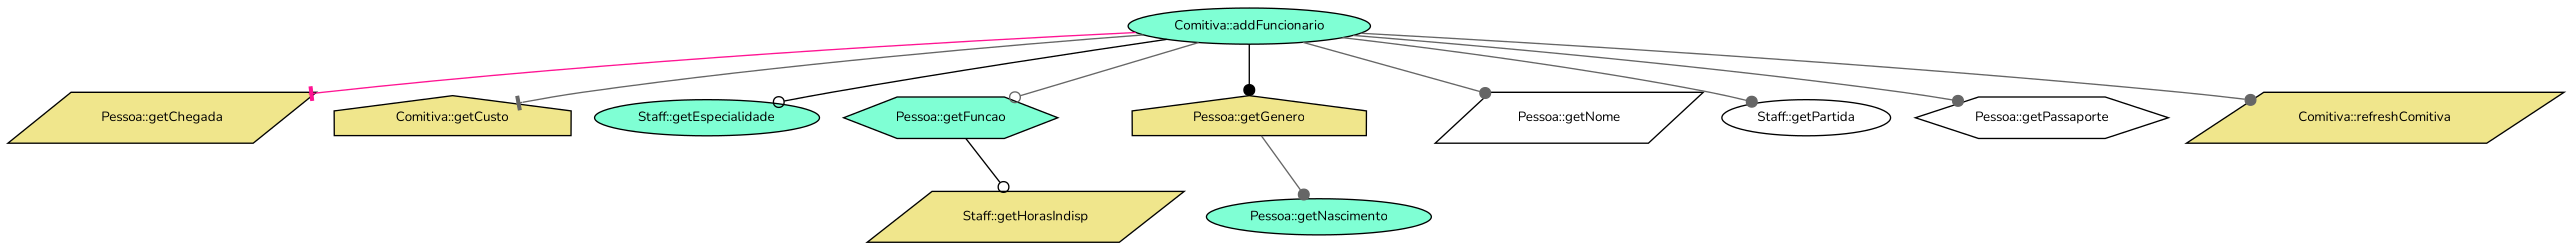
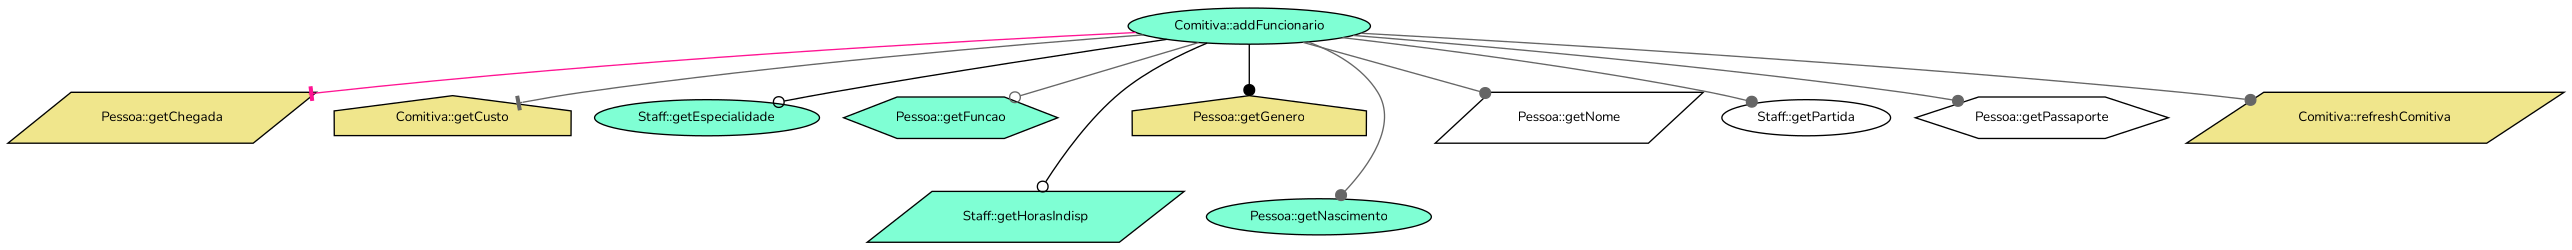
(983, 161) -> (1114, 98)
(1281, 163) -> (1382, 103)
(1026, 217) -> (1026, 217)
